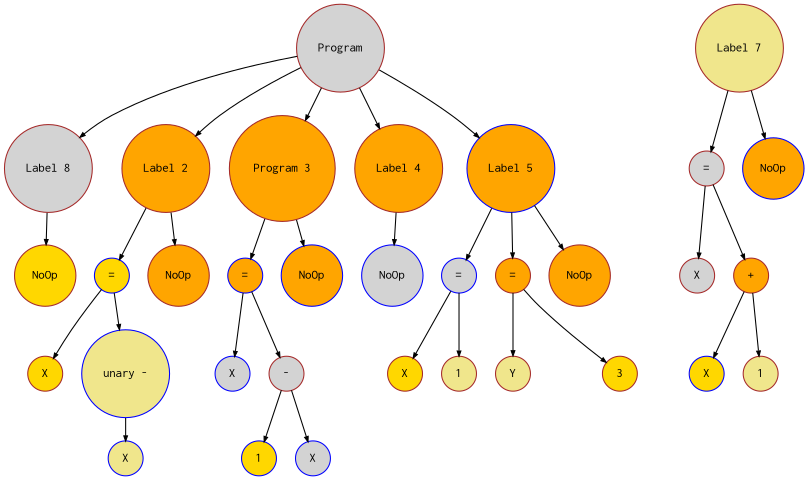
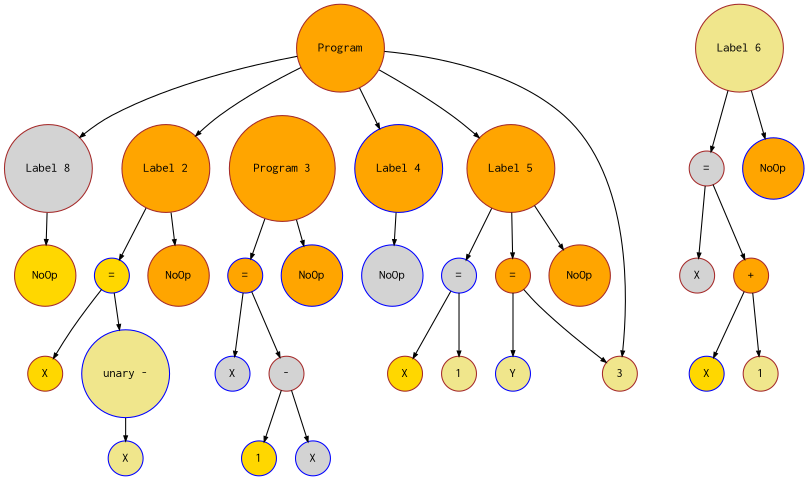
(340, 48) -> (340, 48)
(739, 48) -> (739, 48)
(315, 102) -> (583, 137)
(399, 168) -> (399, 168)
(511, 168) -> (511, 168)
(513, 374) -> (513, 374)
(620, 374) -> (620, 374)
